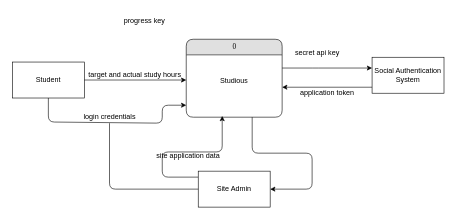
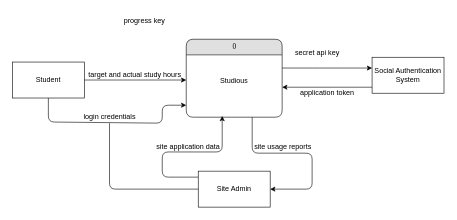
none -> (283, 147)
(188, 156) -> (188, 147)
